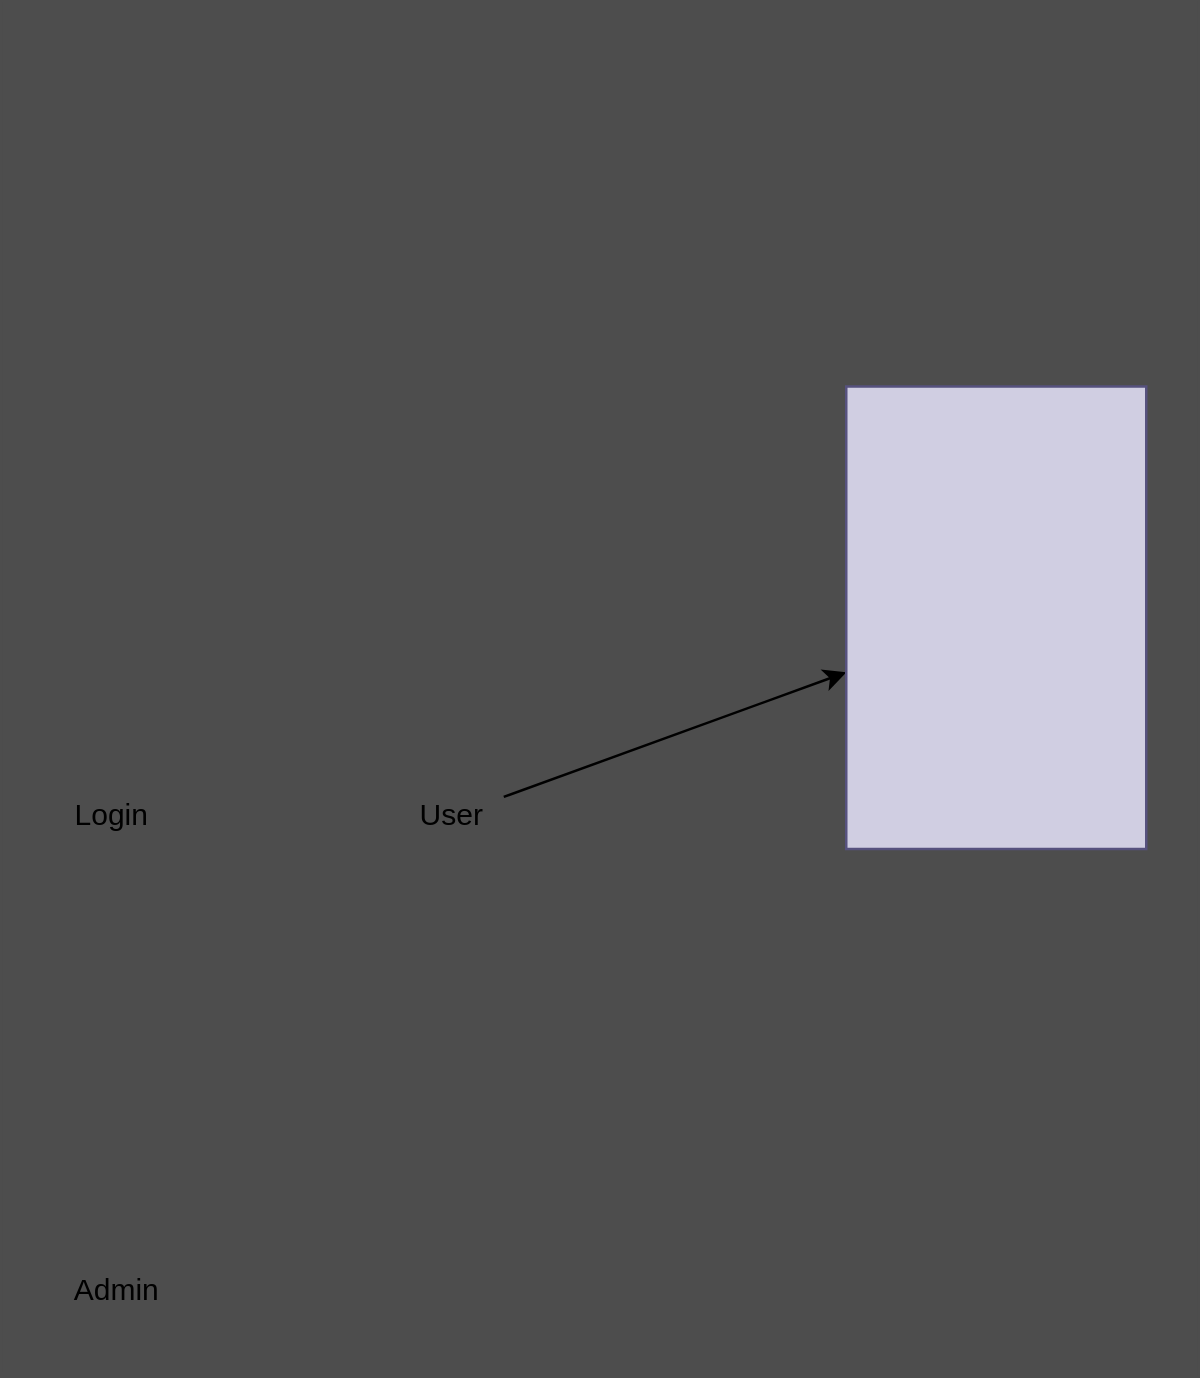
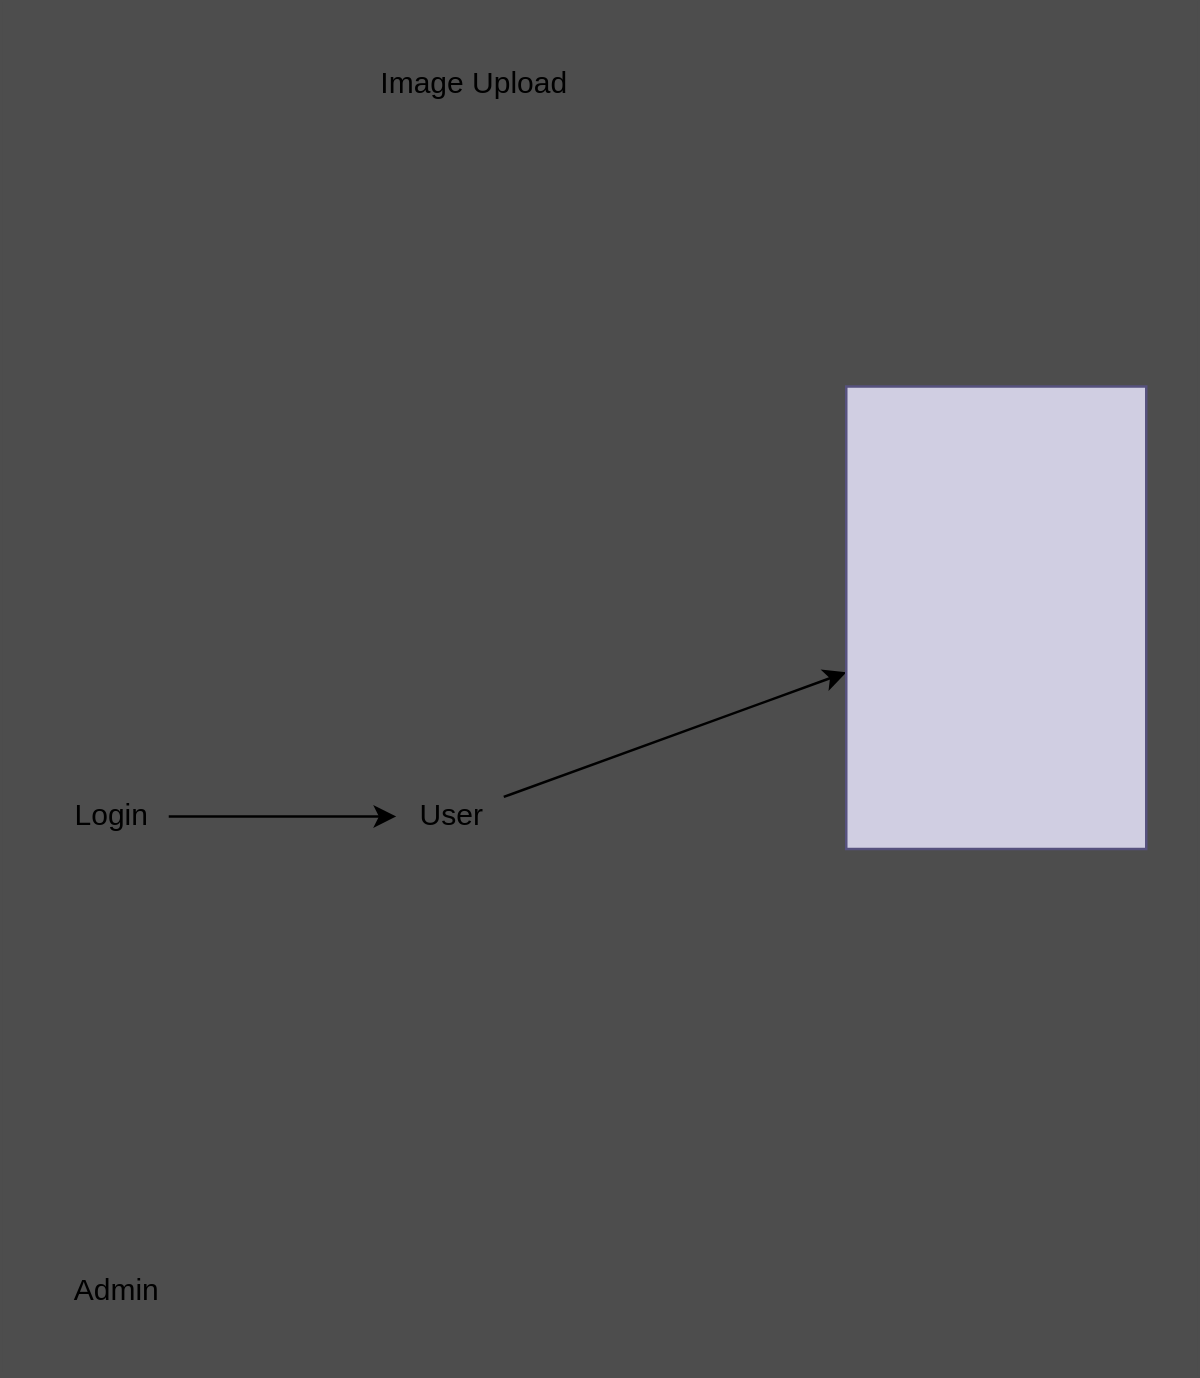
none -> (473, 84)
none -> (274, 816)
